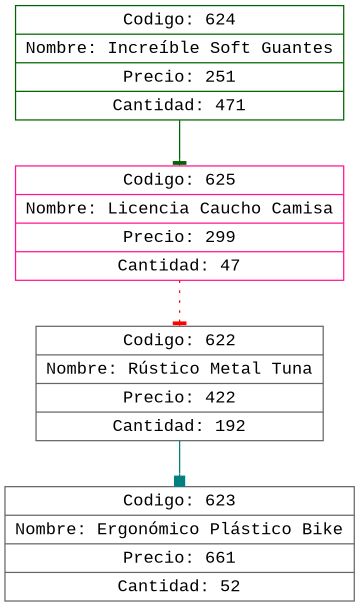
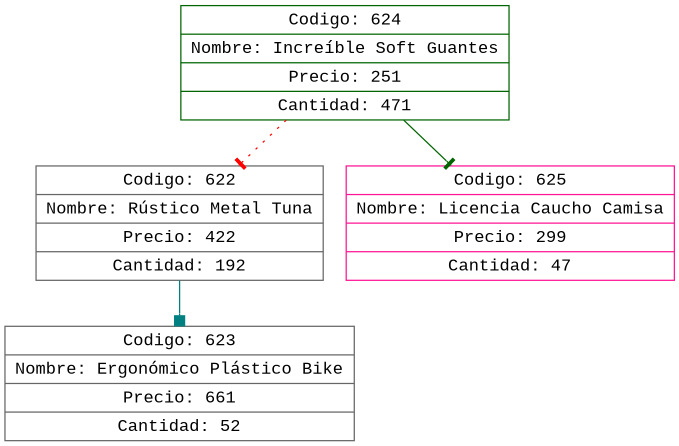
(180, 300) -> (265, 141)
